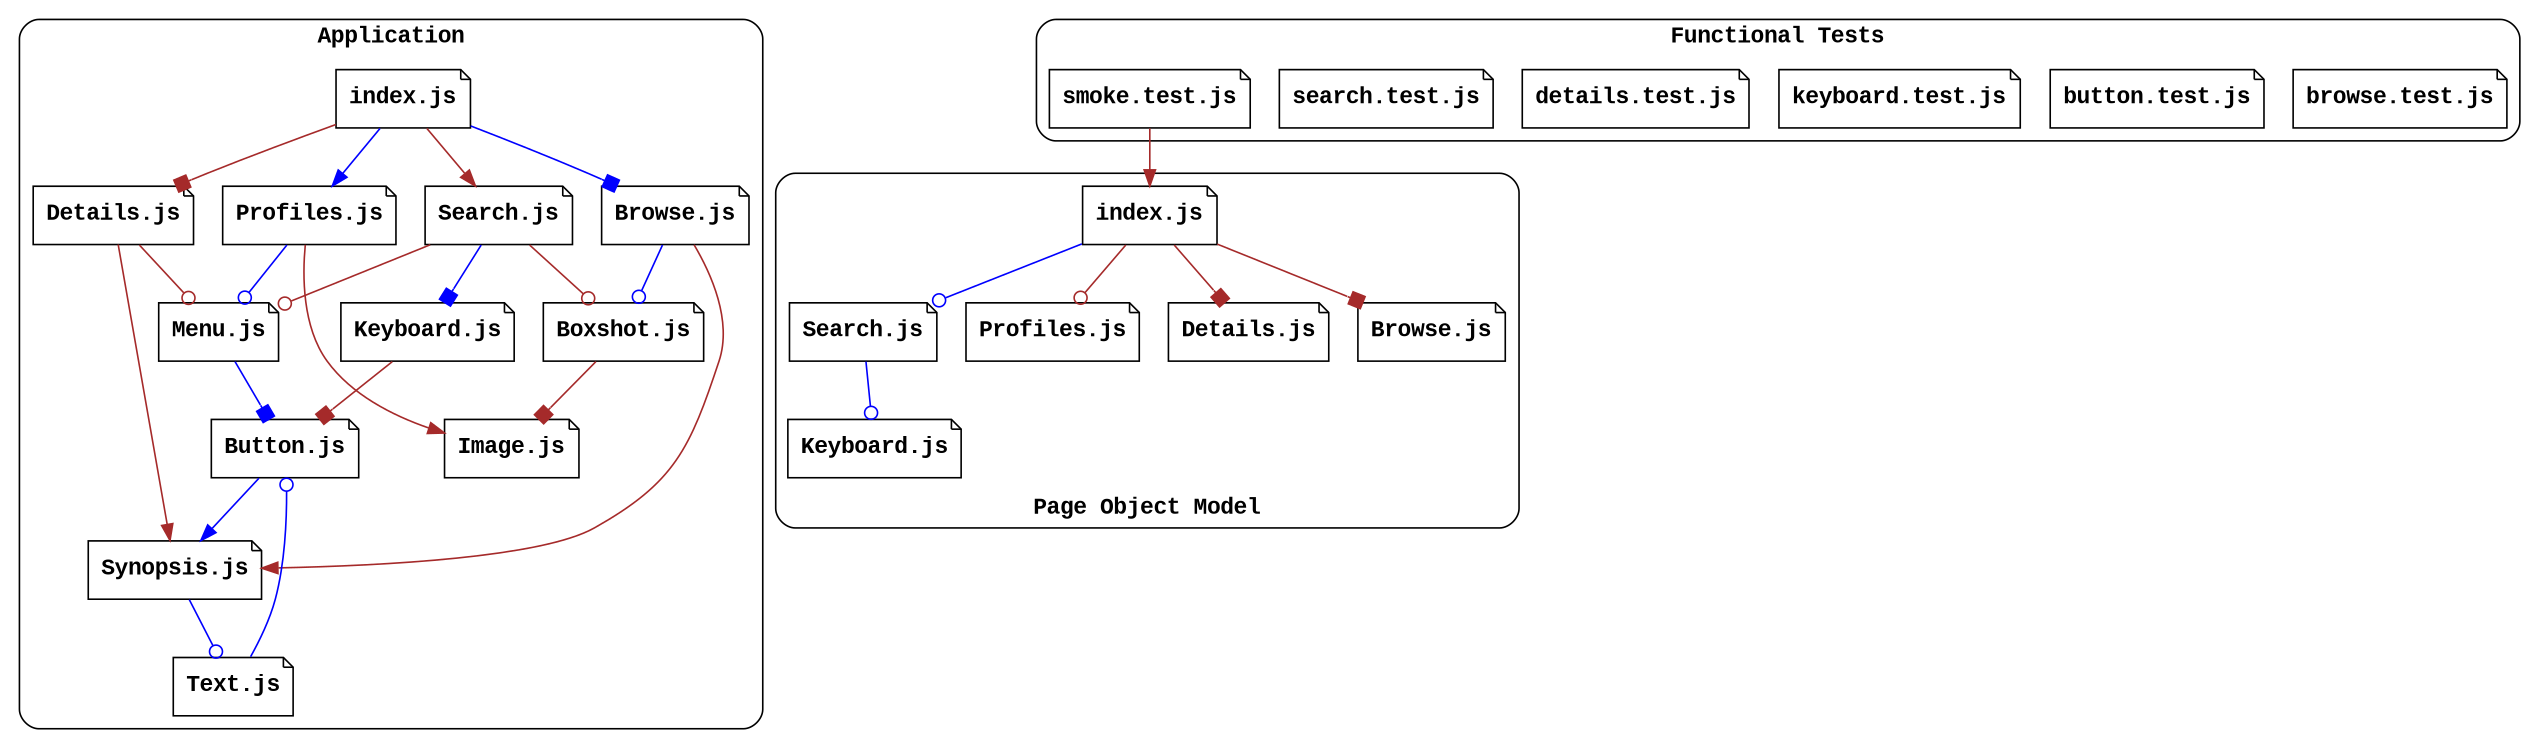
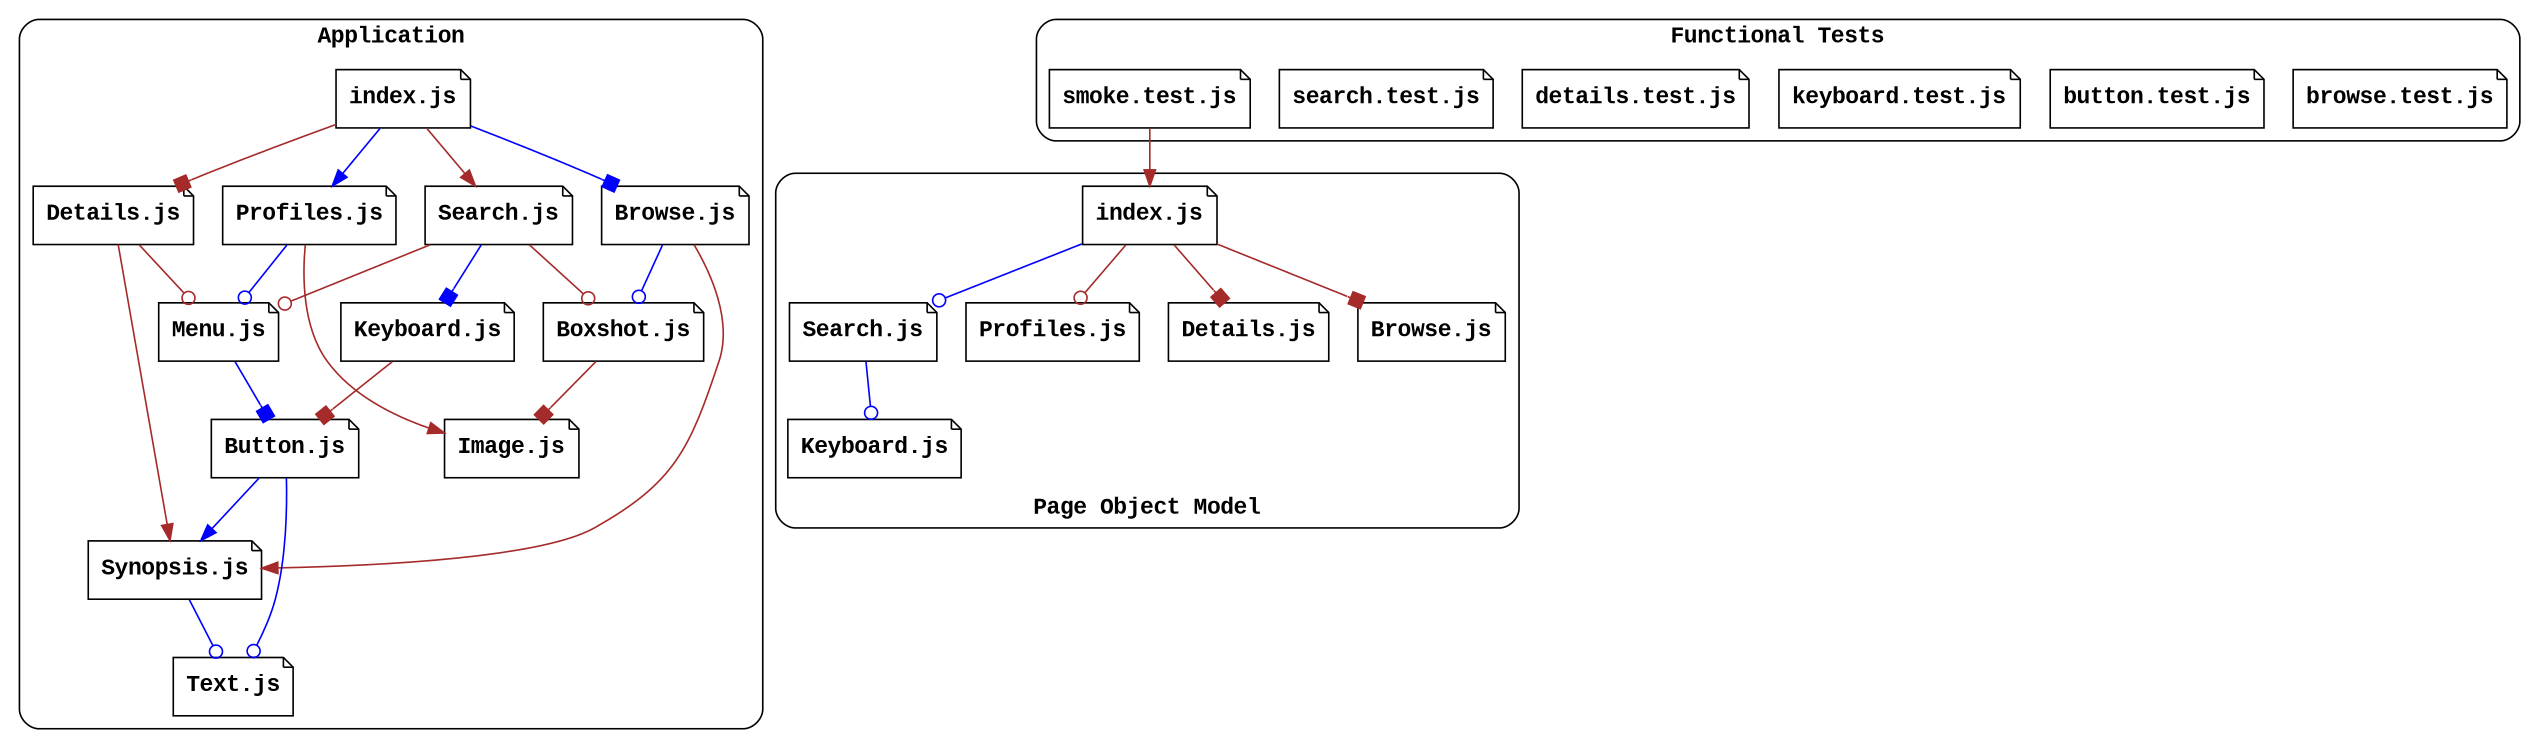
(279, 581) -> (283, 555)
